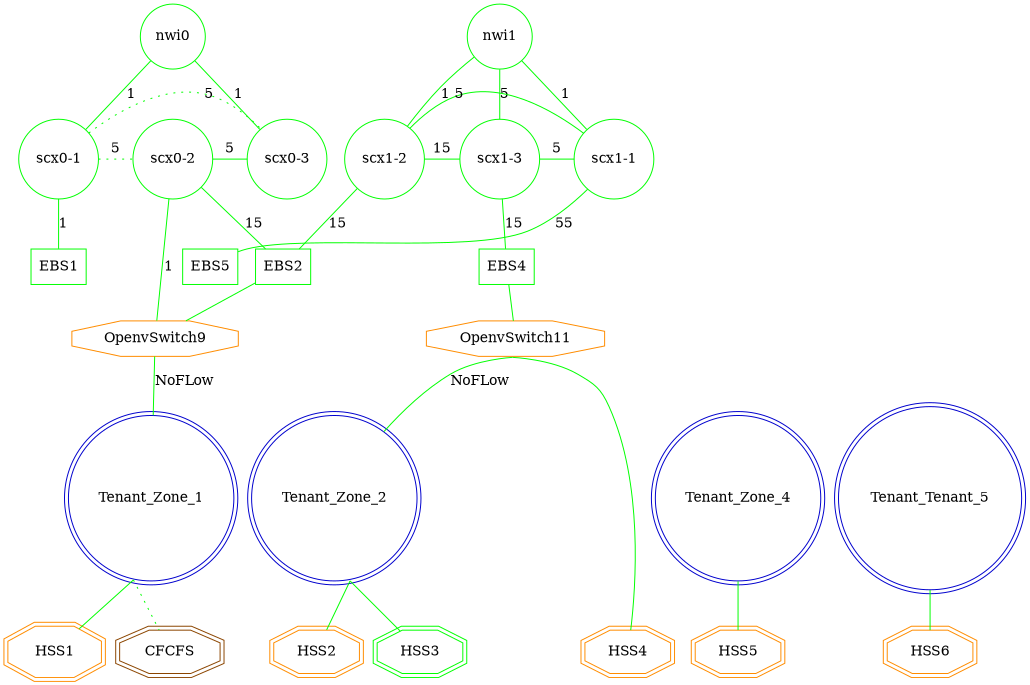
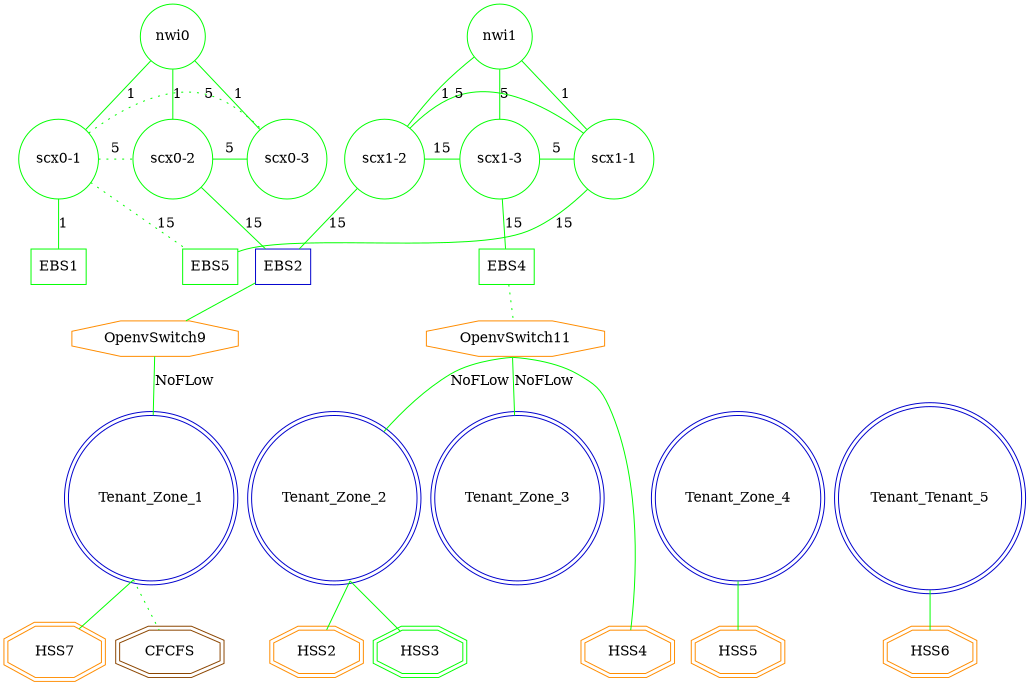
none -> (138, 216)
(564, 224) -> (564, 224)
(163, 260) -> (173, 101)
(283, 267) -> (283, 267)
(511, 303) -> (511, 303)
none -> (517, 498)
(55, 652) -> (55, 652)
